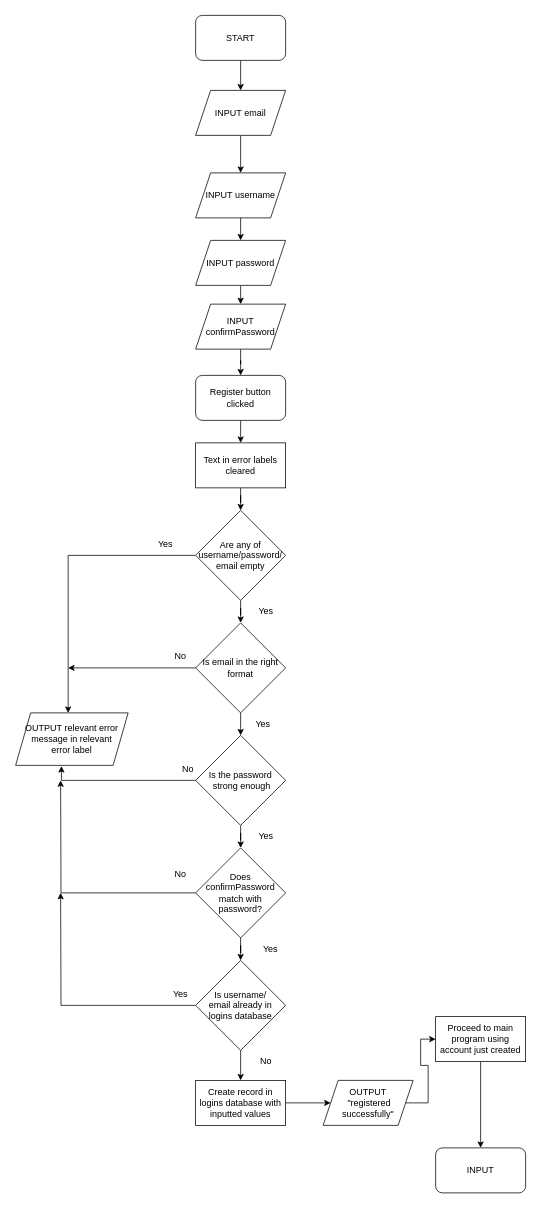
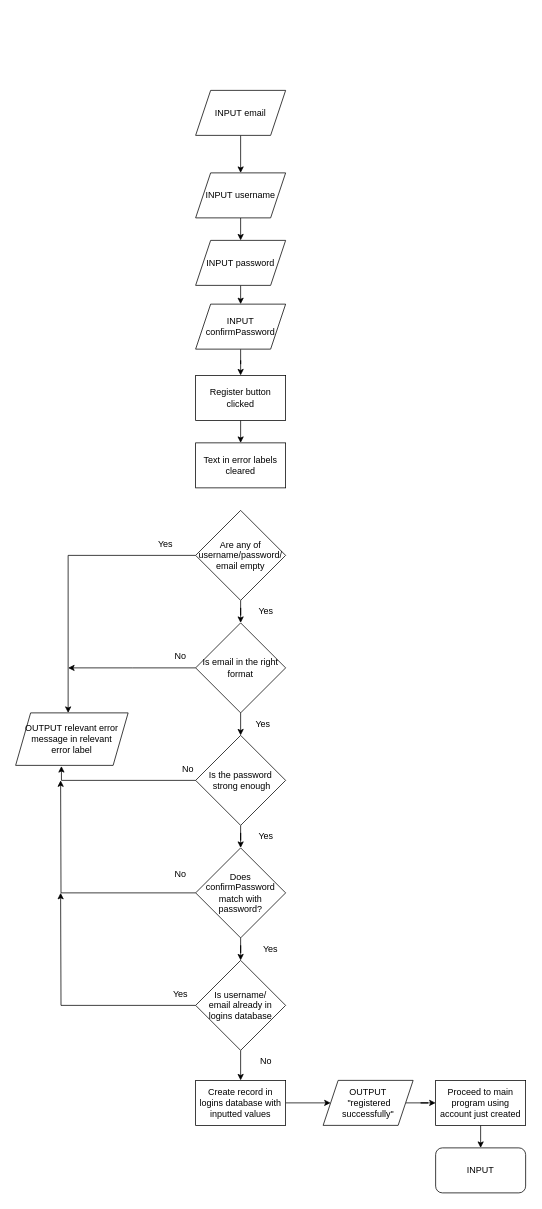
(240, 38) -> none
(240, 72) -> none
(240, 398) -> (240, 398)
(240, 502) -> none
(480, 1039) -> (480, 1103)
